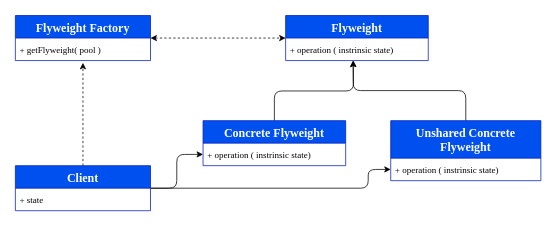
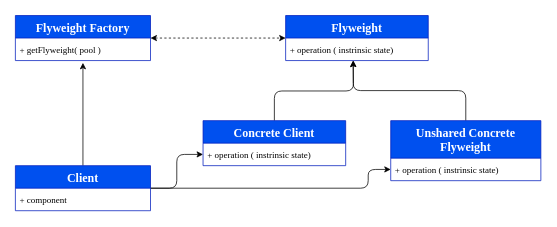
(83, 116) -> (83, 116)
(274, 133) -> (274, 133)
(36, 200) -> (46, 200)
